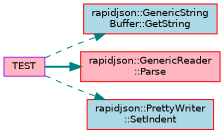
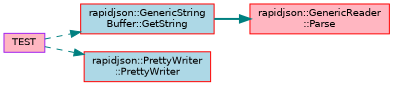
(58, 67) -> (227, 19)
(150, 115) -> (147, 67)
